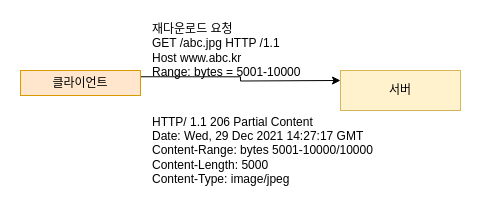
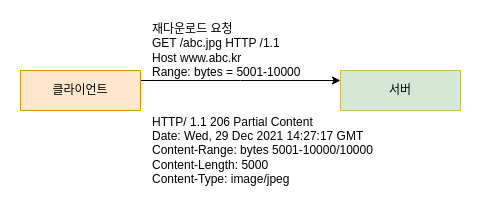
(81, 83) -> (81, 91)
(401, 91) -> (401, 91)
